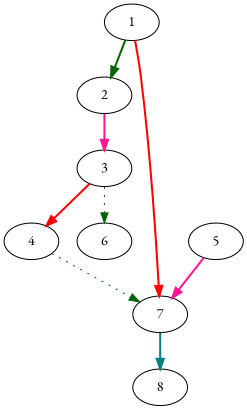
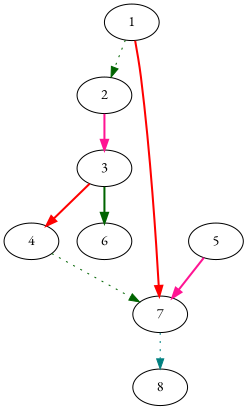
(120, 54) -> (120, 54)
(104, 200) -> (104, 200)
(160, 346) -> (160, 346)
